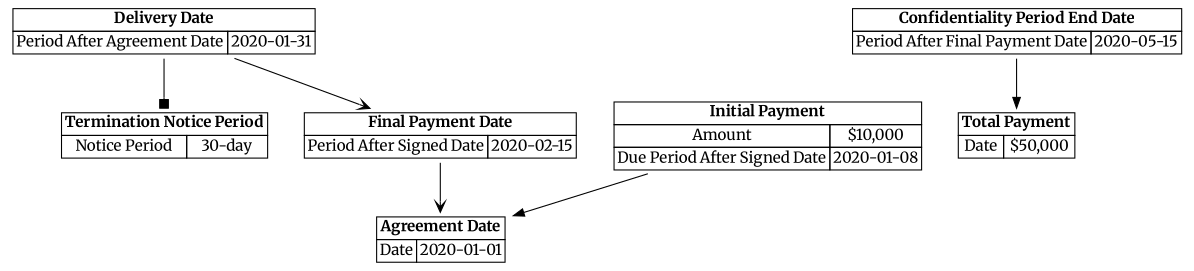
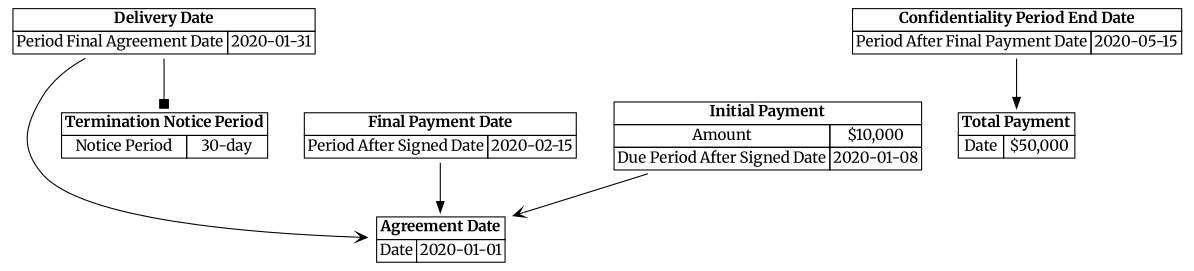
(120, 42) -> (120, 42)
(297, 81) -> (124, 211)
(440, 182) -> (440, 182)
(586, 193) -> (586, 193)
